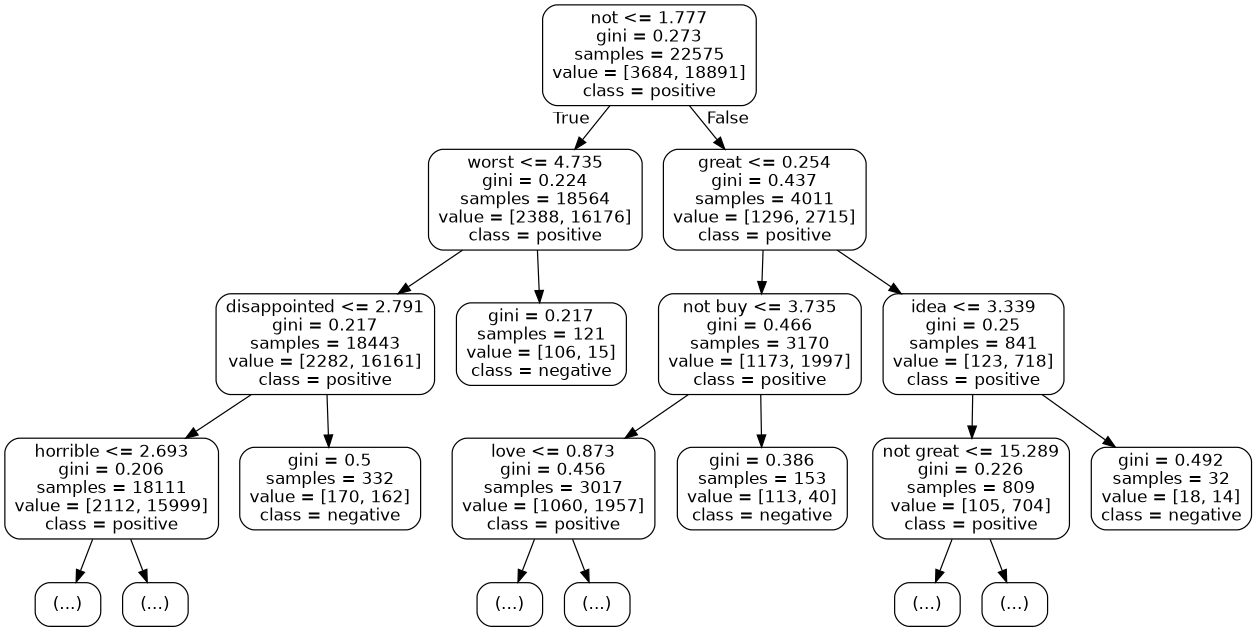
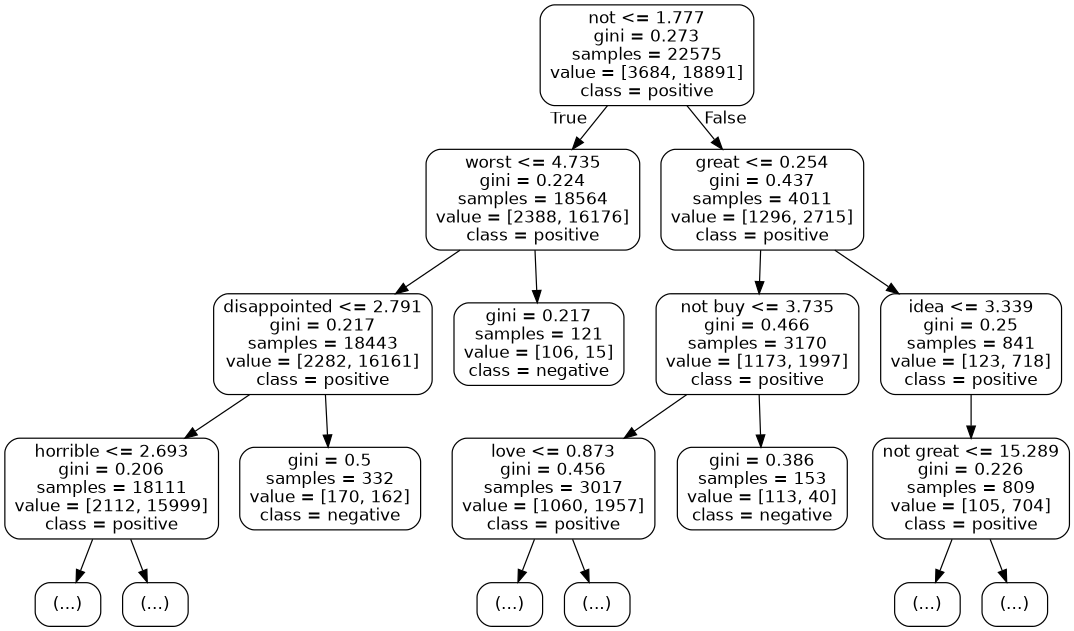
(1171, 489) -> none
